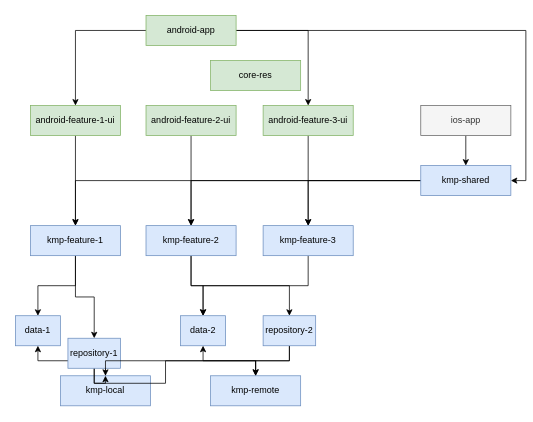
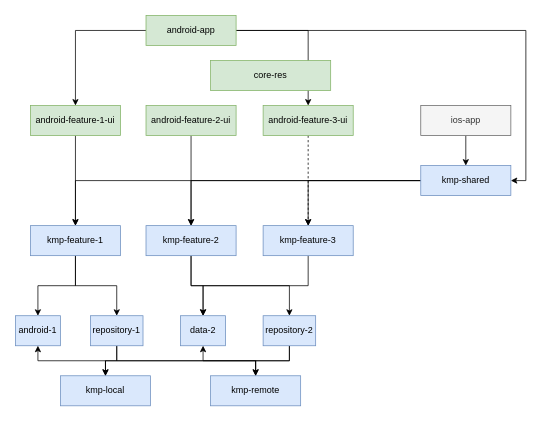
(255, 75) -> (270, 75)
(308, 157) -> (308, 157)
(38, 330) -> (38, 330)
(94, 353) -> (117, 330)
